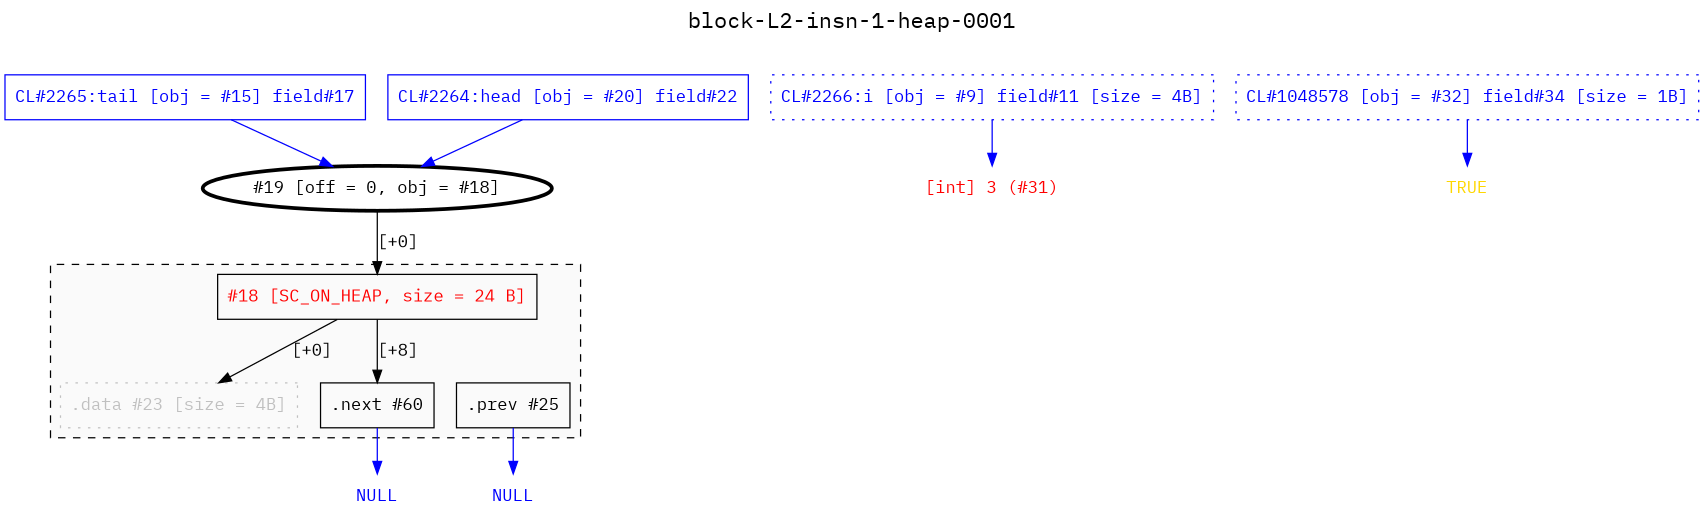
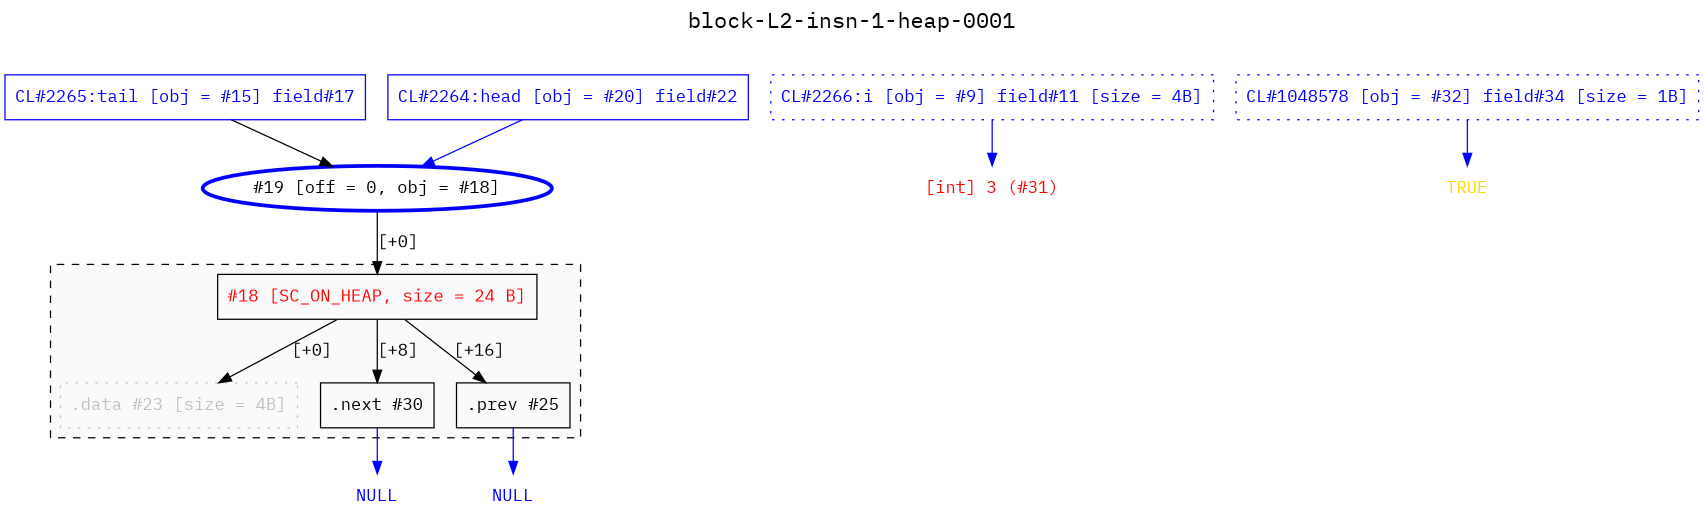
(276, 140) -> (276, 140)
(377, 188) -> (377, 188)
none -> (440, 347)
(377, 405) -> (377, 405)
